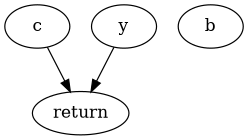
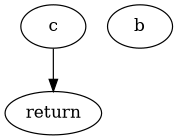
(124, 26) -> none
